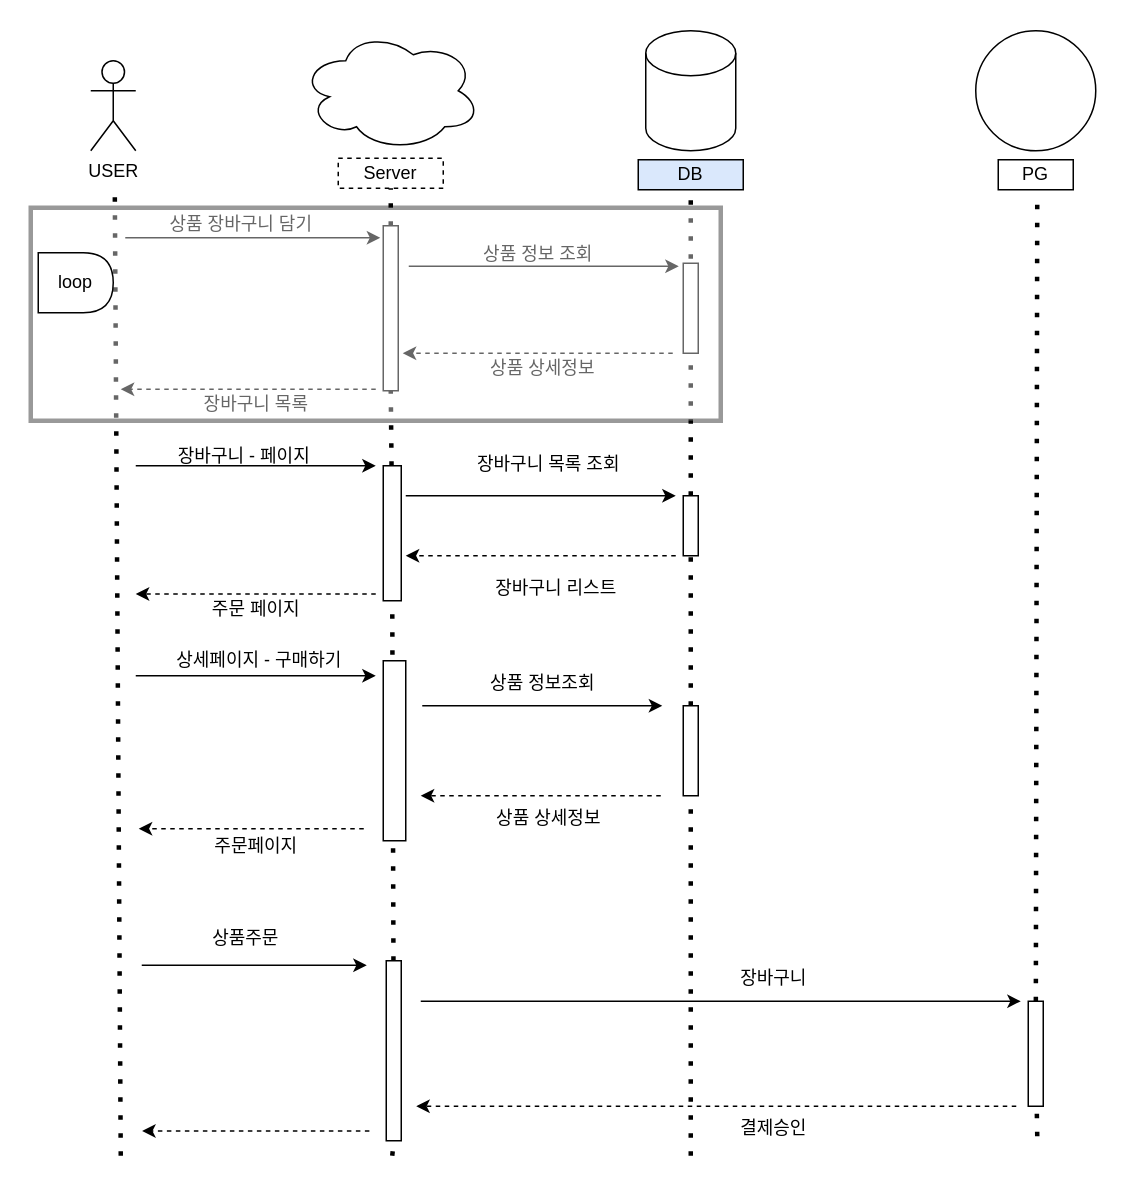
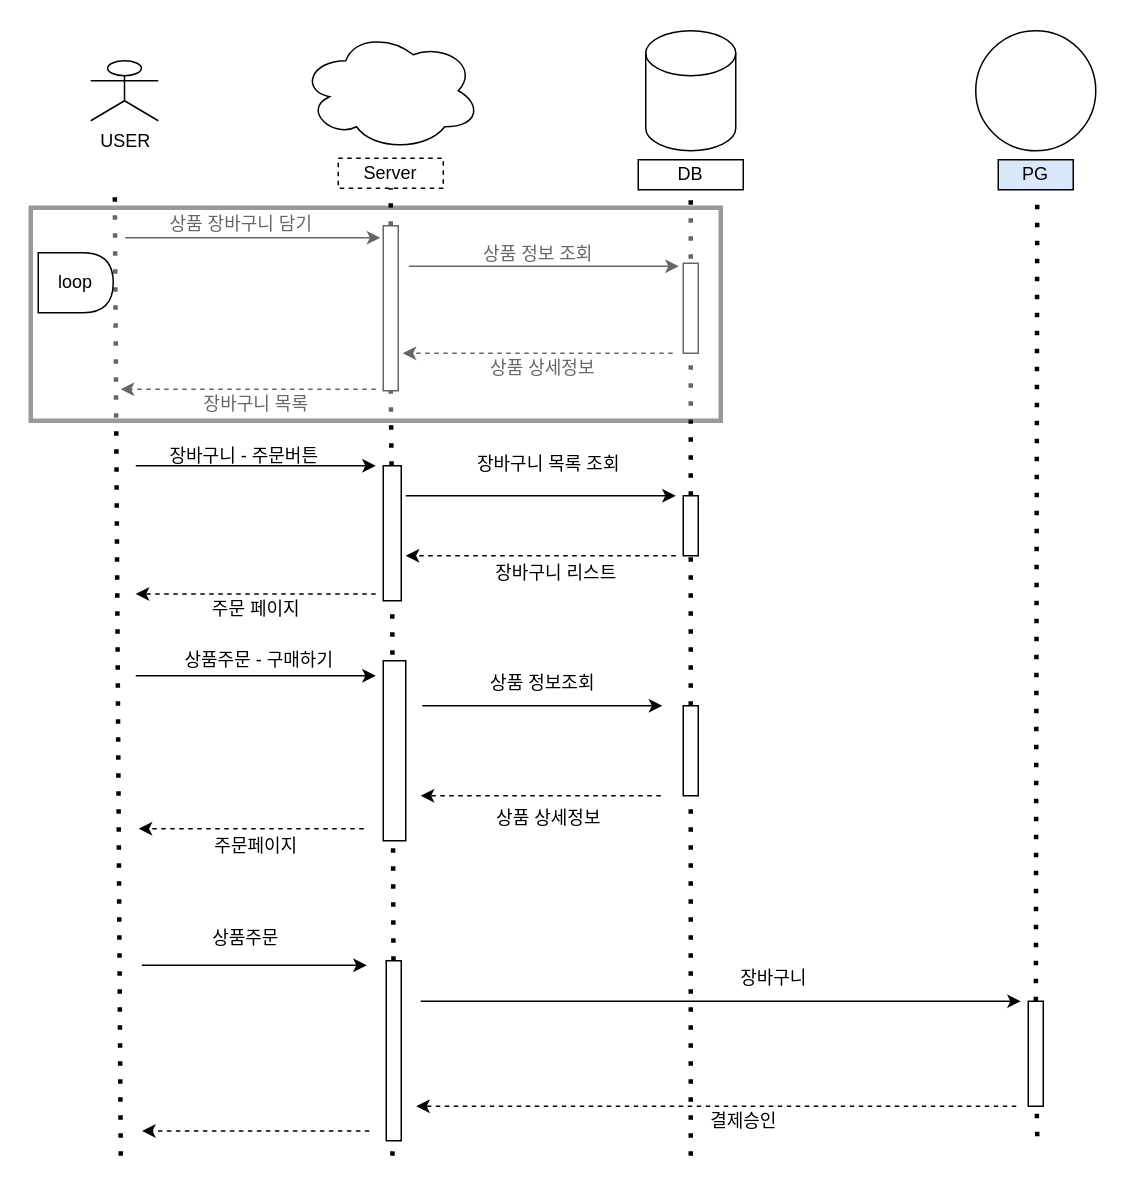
(113, 106) -> (125, 91)
(691, 175) -> (691, 175)
(1036, 175) -> (1036, 175)
(245, 457) -> (245, 457)
(556, 589) -> (556, 574)
(260, 661) -> (260, 661)
(773, 1129) -> (743, 1121)
